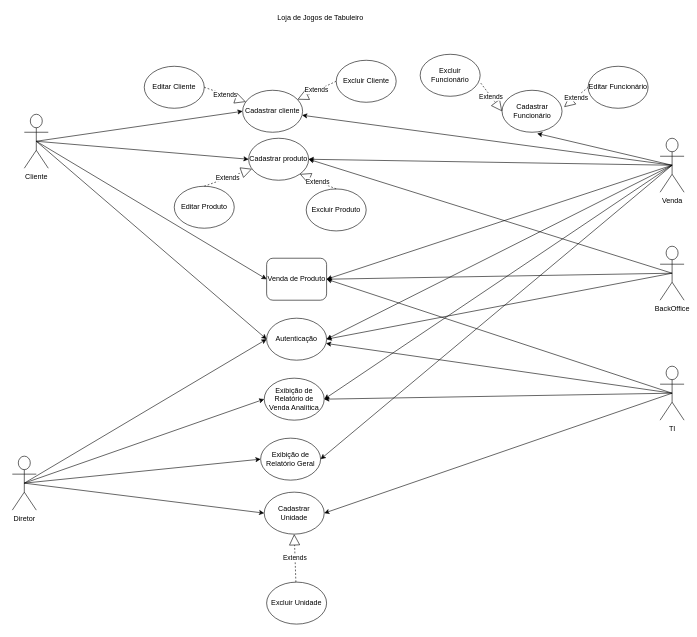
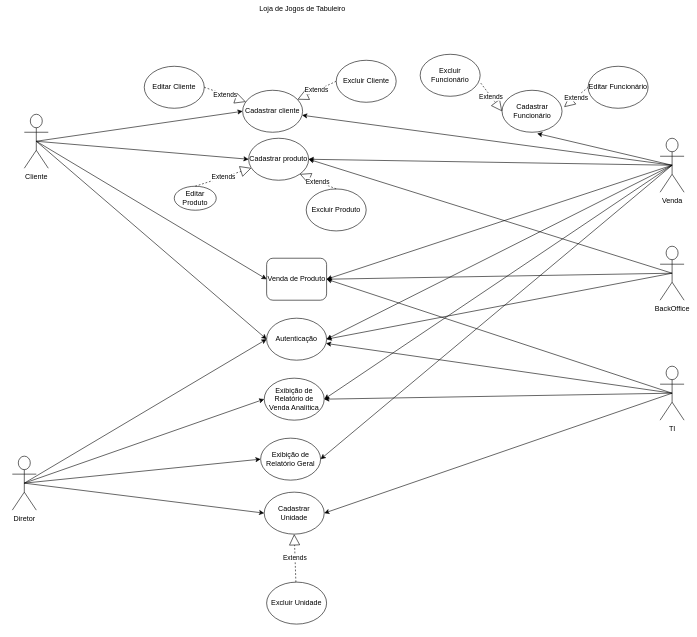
(321, 18) -> (303, 9)
(204, 207) -> (195, 198)
